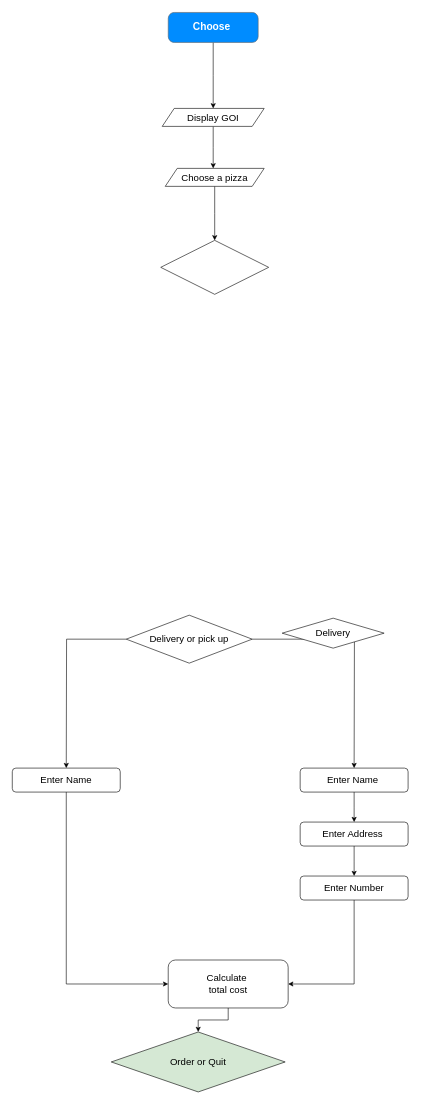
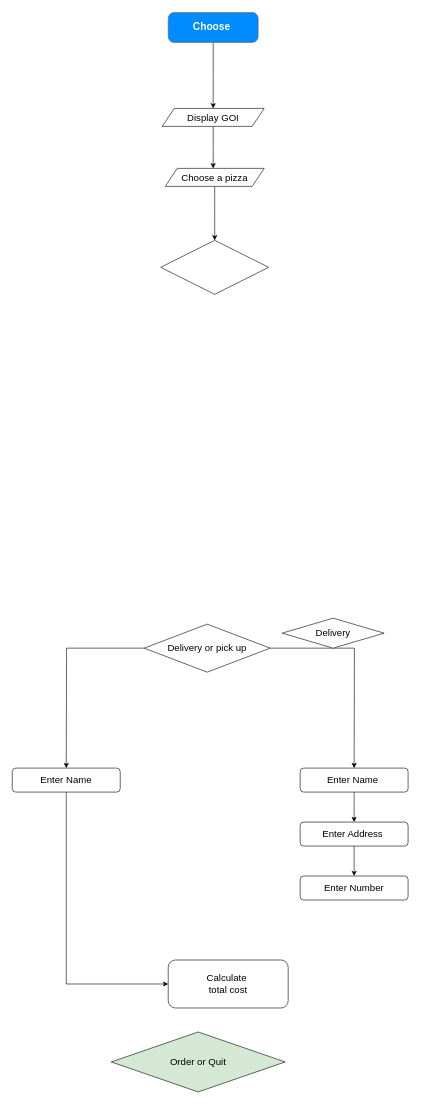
(189, 639) -> (207, 648)
(293, 984) -> none
(198, 1022) -> none
